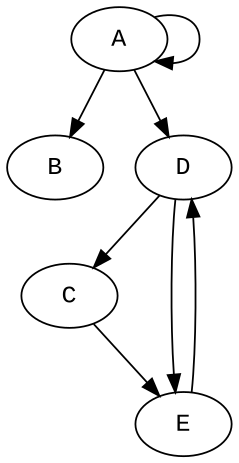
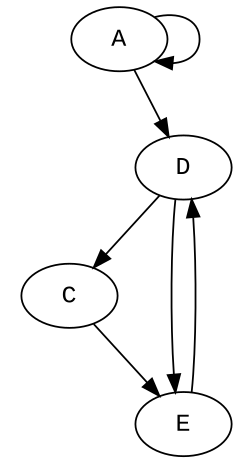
(55, 168) -> none
